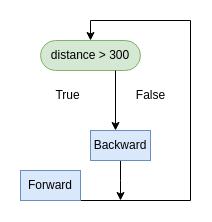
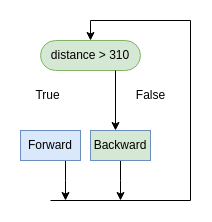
(91, 56) -> (91, 56)
(68, 96) -> (48, 96)
(121, 146) -> (121, 146)
(51, 186) -> (51, 146)
